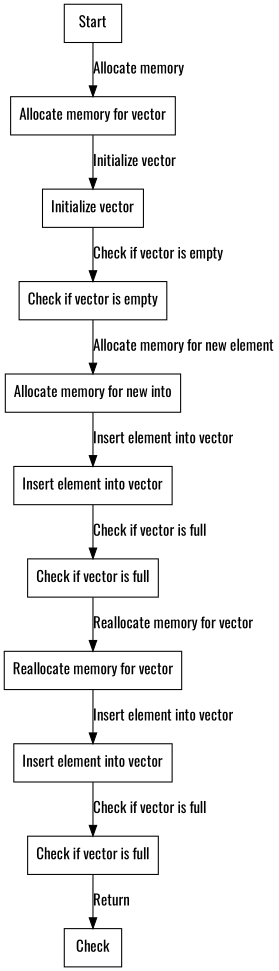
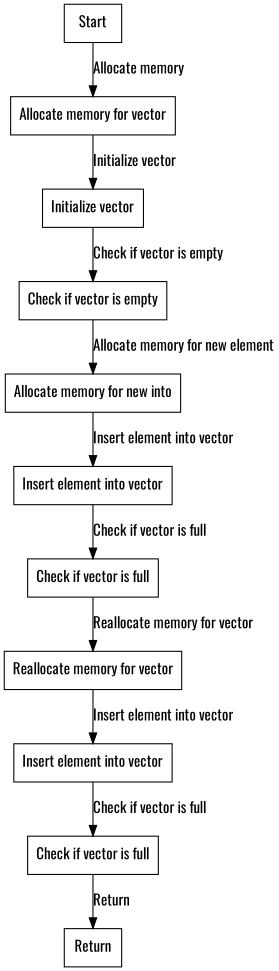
(93, 948) -> (93, 948)
